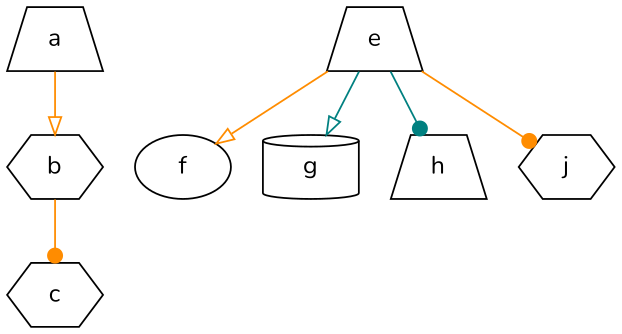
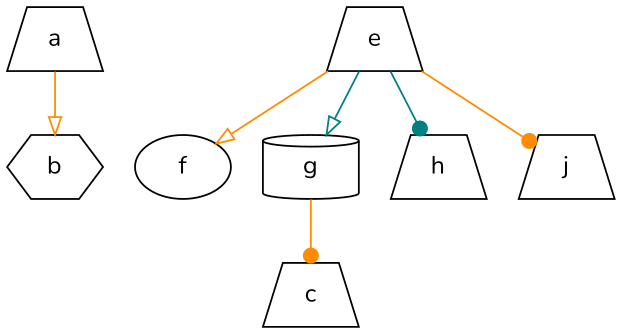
(567, 167) -> (567, 167)
(55, 224) -> (311, 224)
(55, 295) -> (311, 295)
